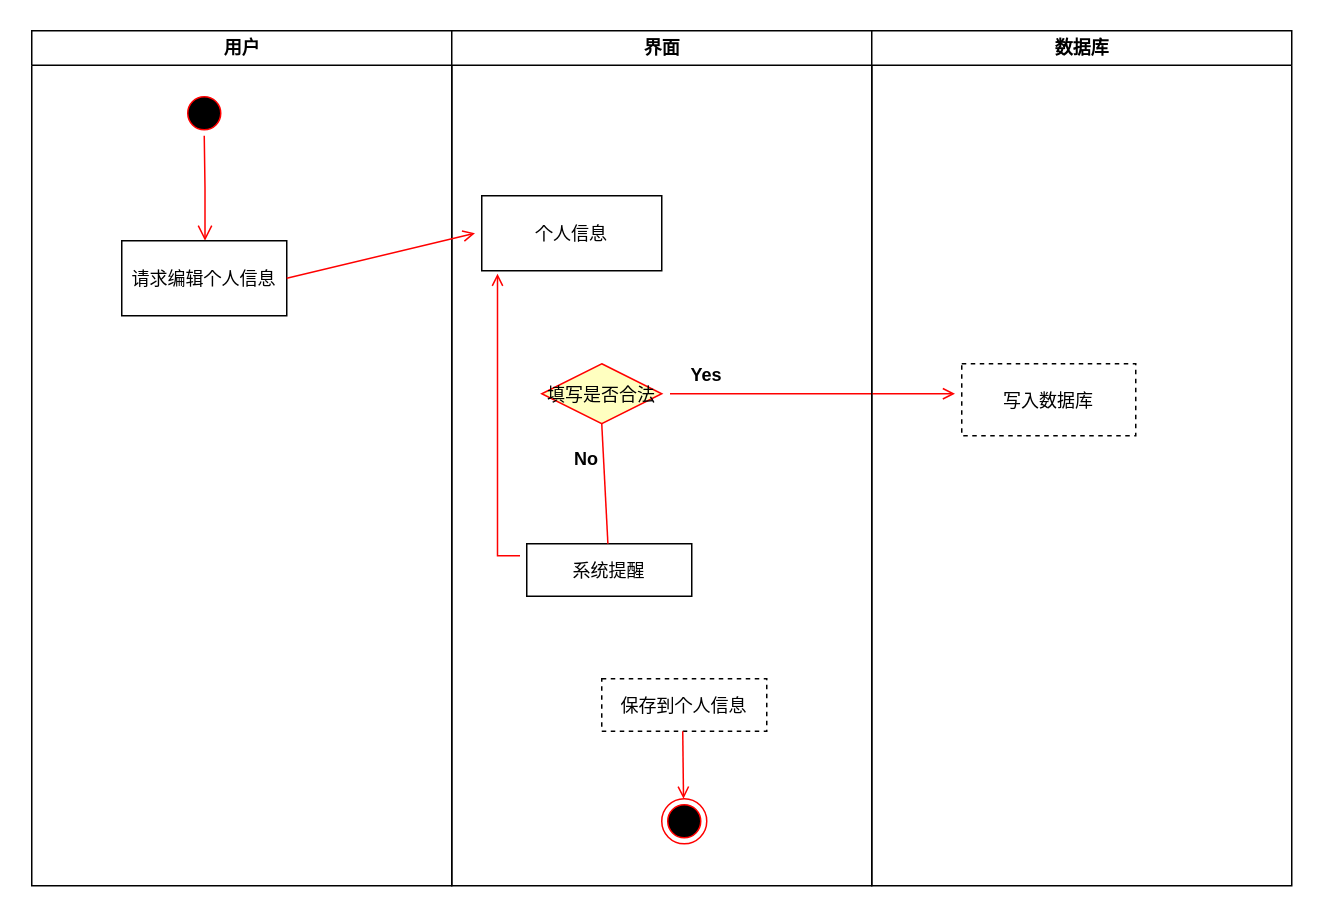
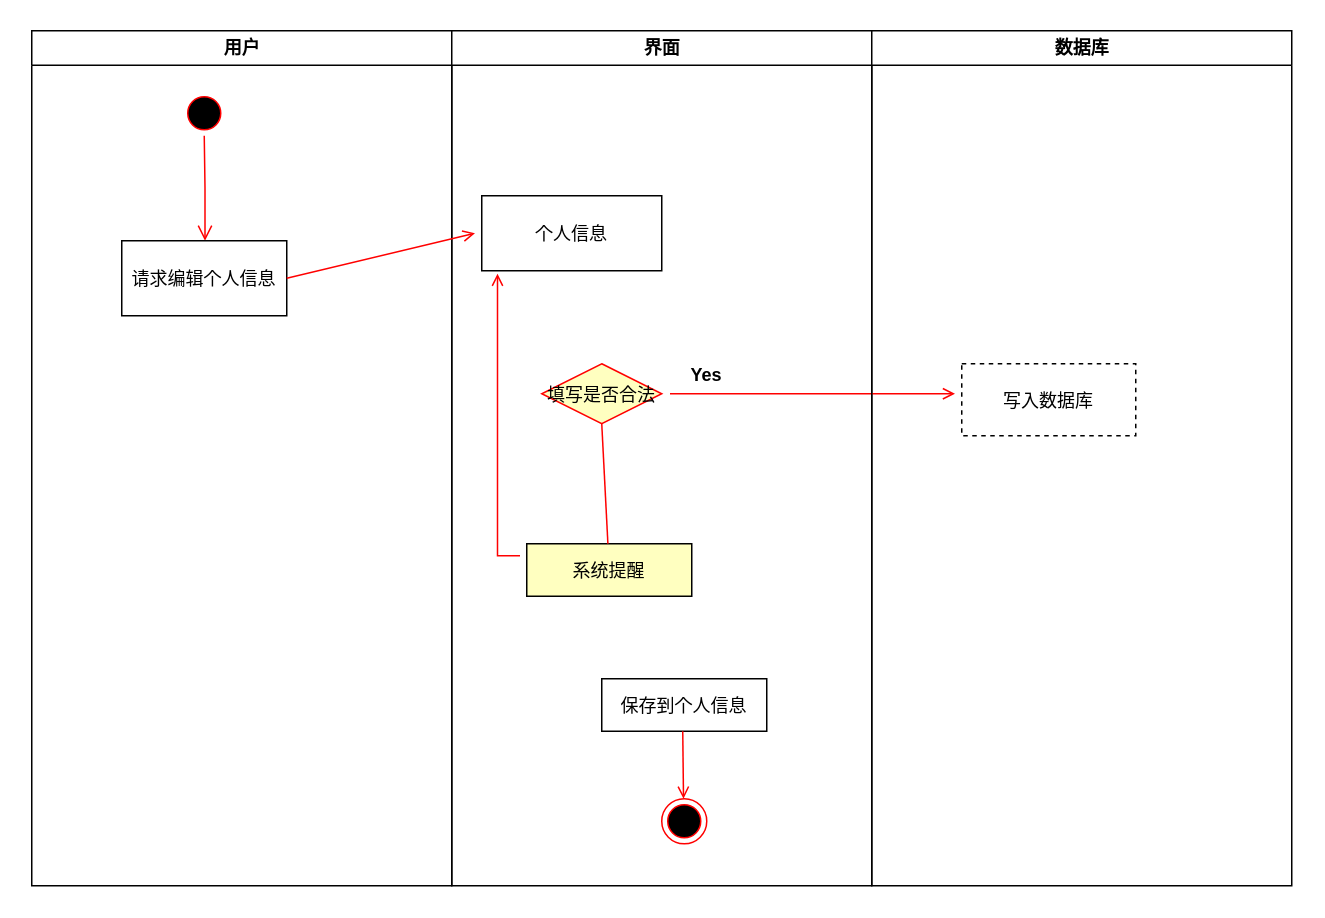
(587, 458) -> none
(609, 570) -> (609, 570)
(684, 705) -> (684, 705)
